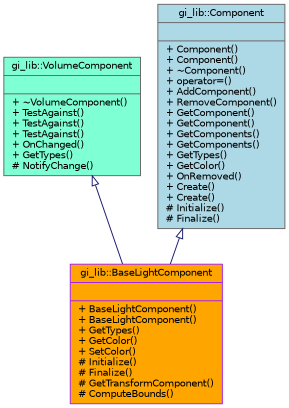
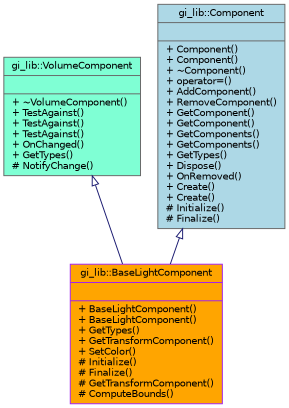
(195, 166) -> (193, 166)
(108, 341) -> (146, 341)
